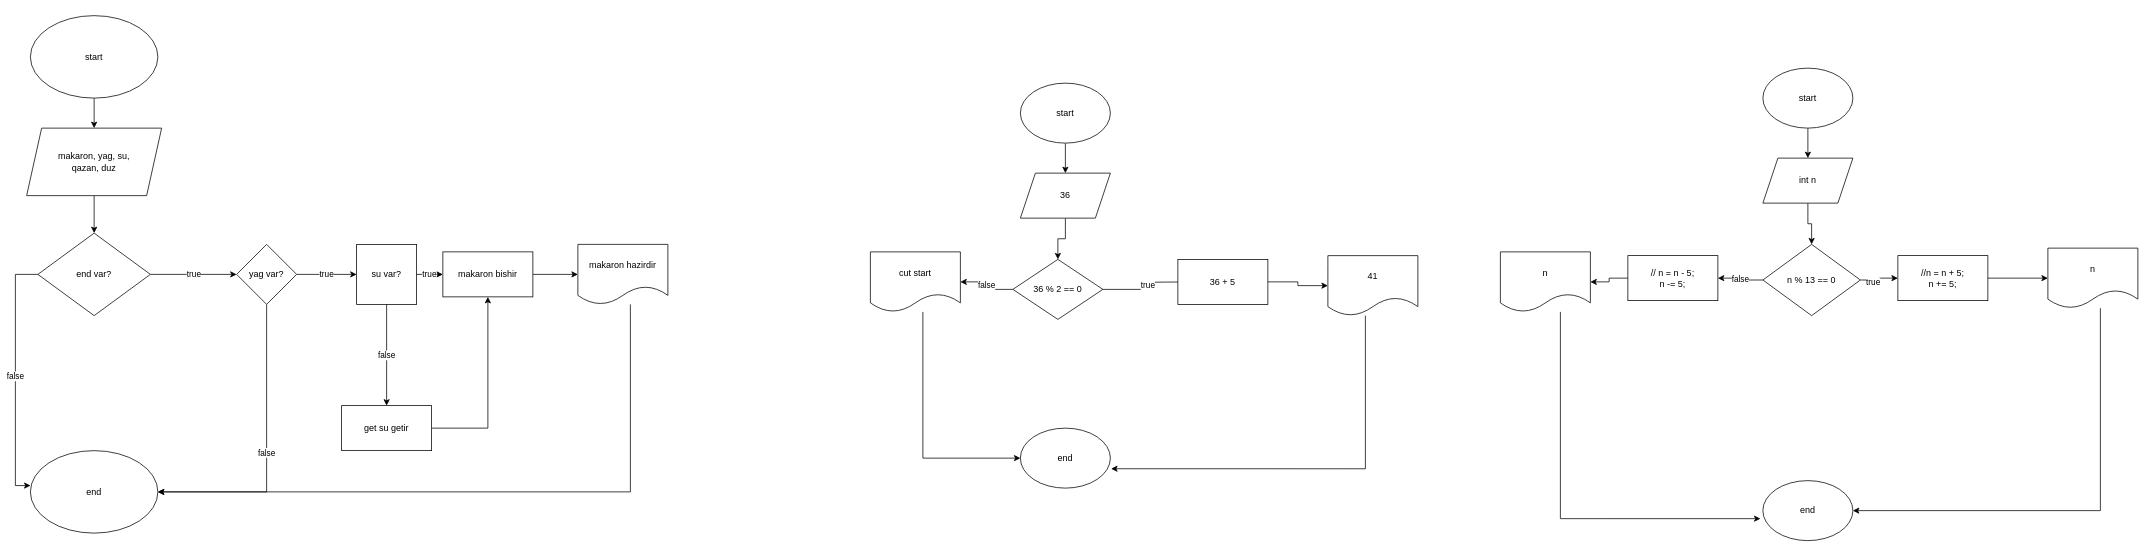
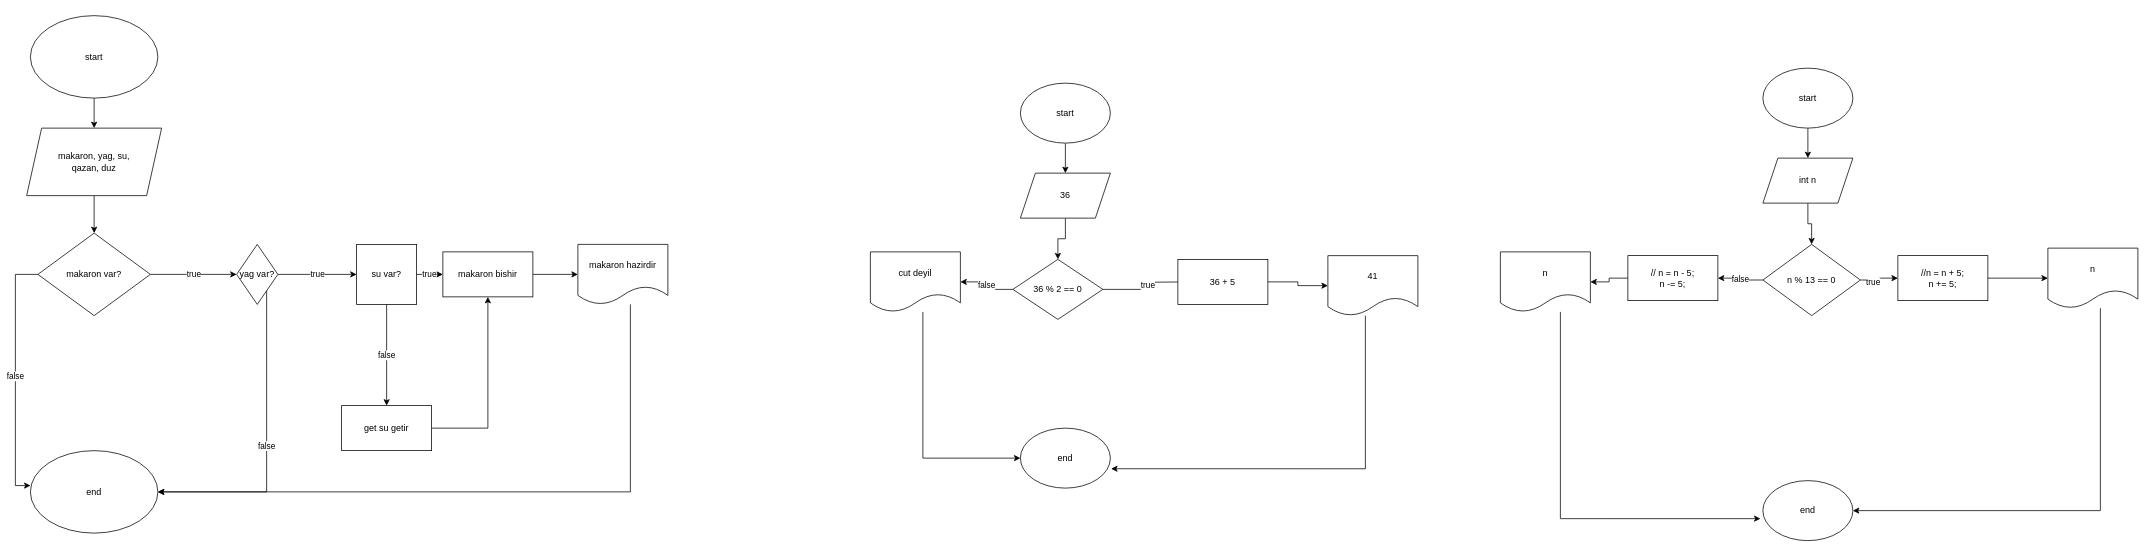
(915, 273) -> (915, 273)
(94, 274) -> (94, 274)
(267, 274) -> (257, 274)
